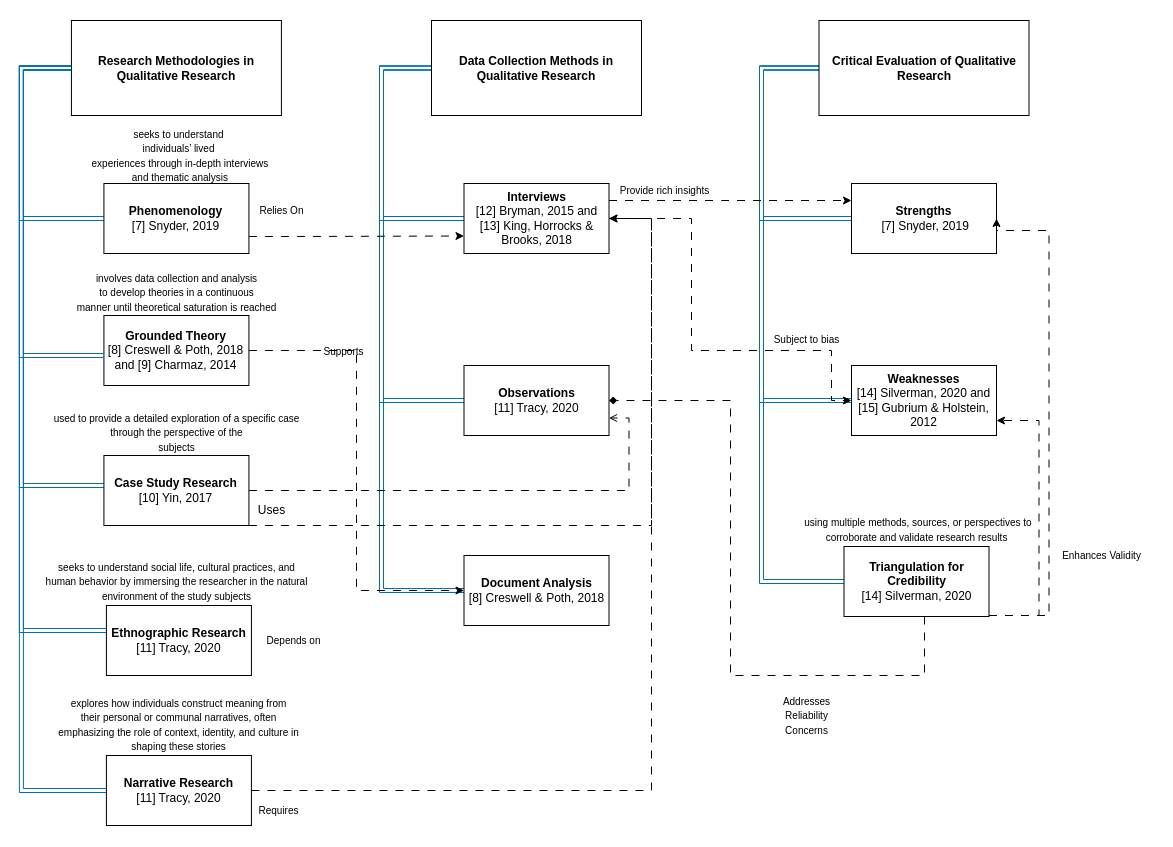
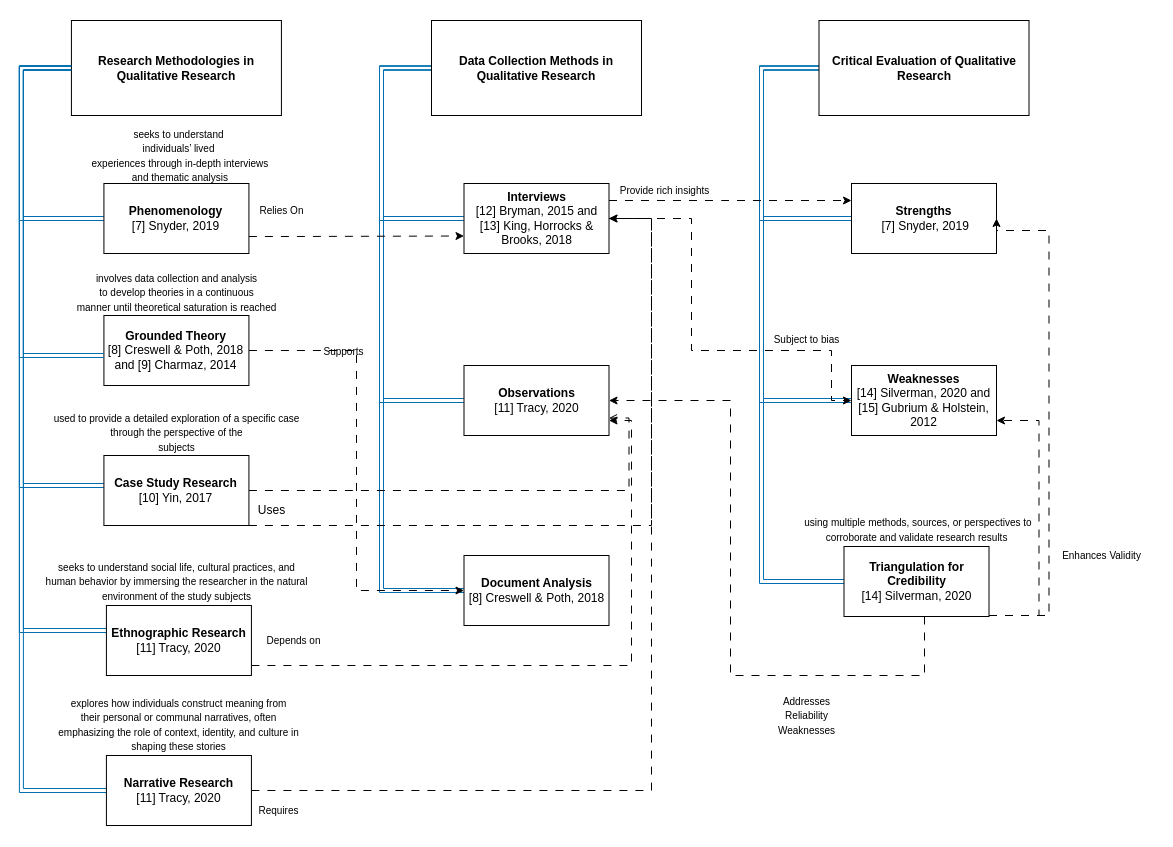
(618, 401) -> (617, 401)
none -> (510, 666)
(807, 716) -> (807, 716)
